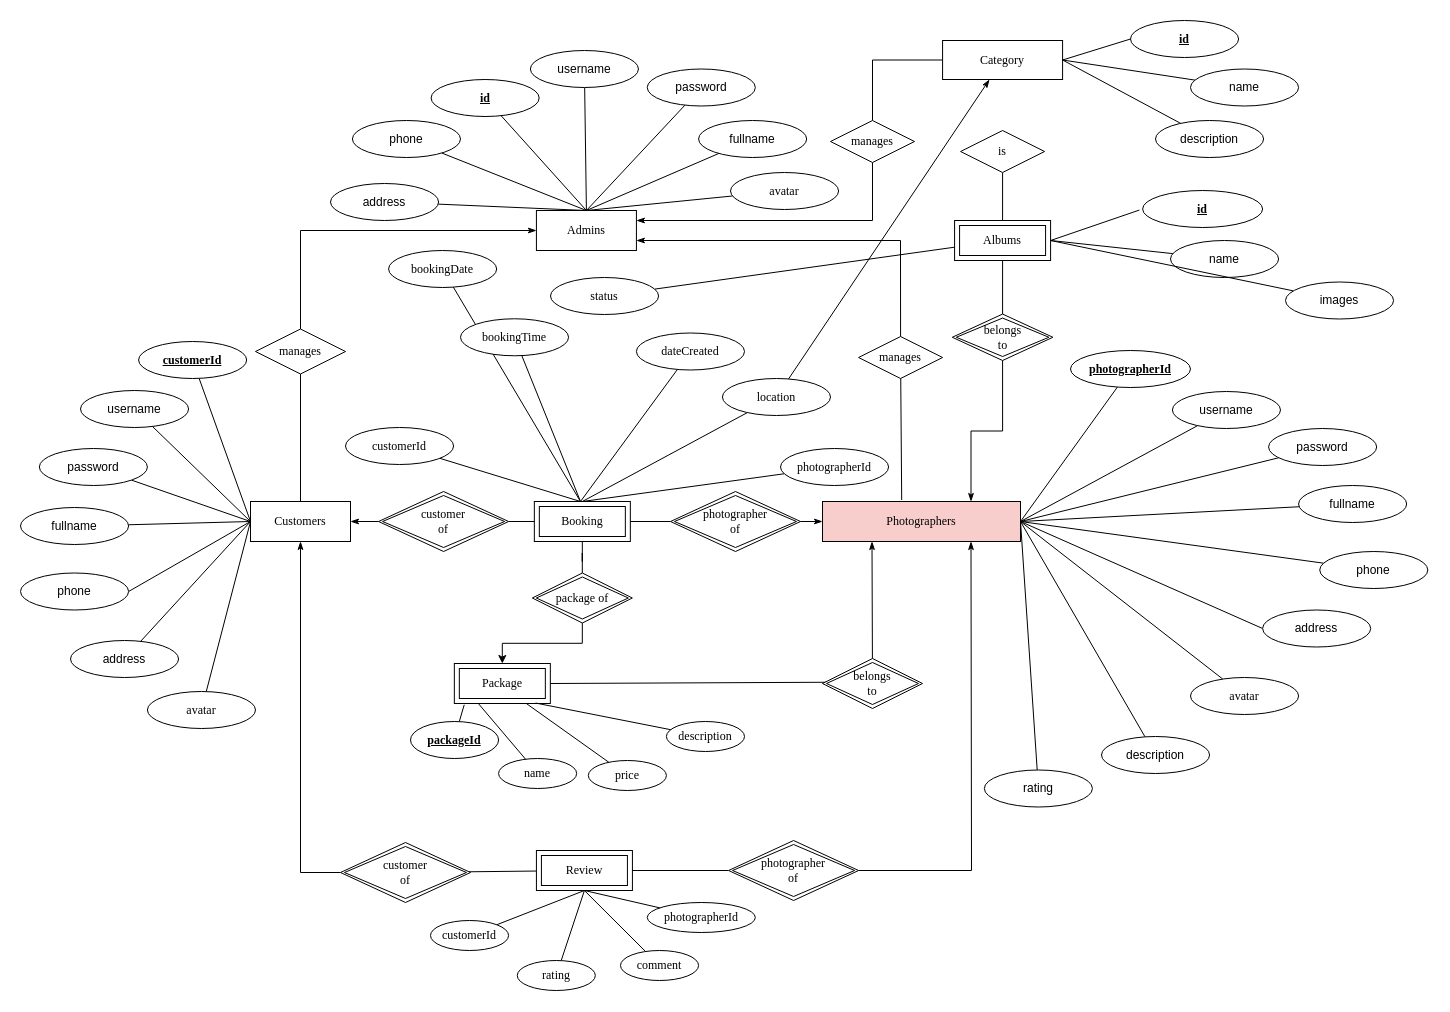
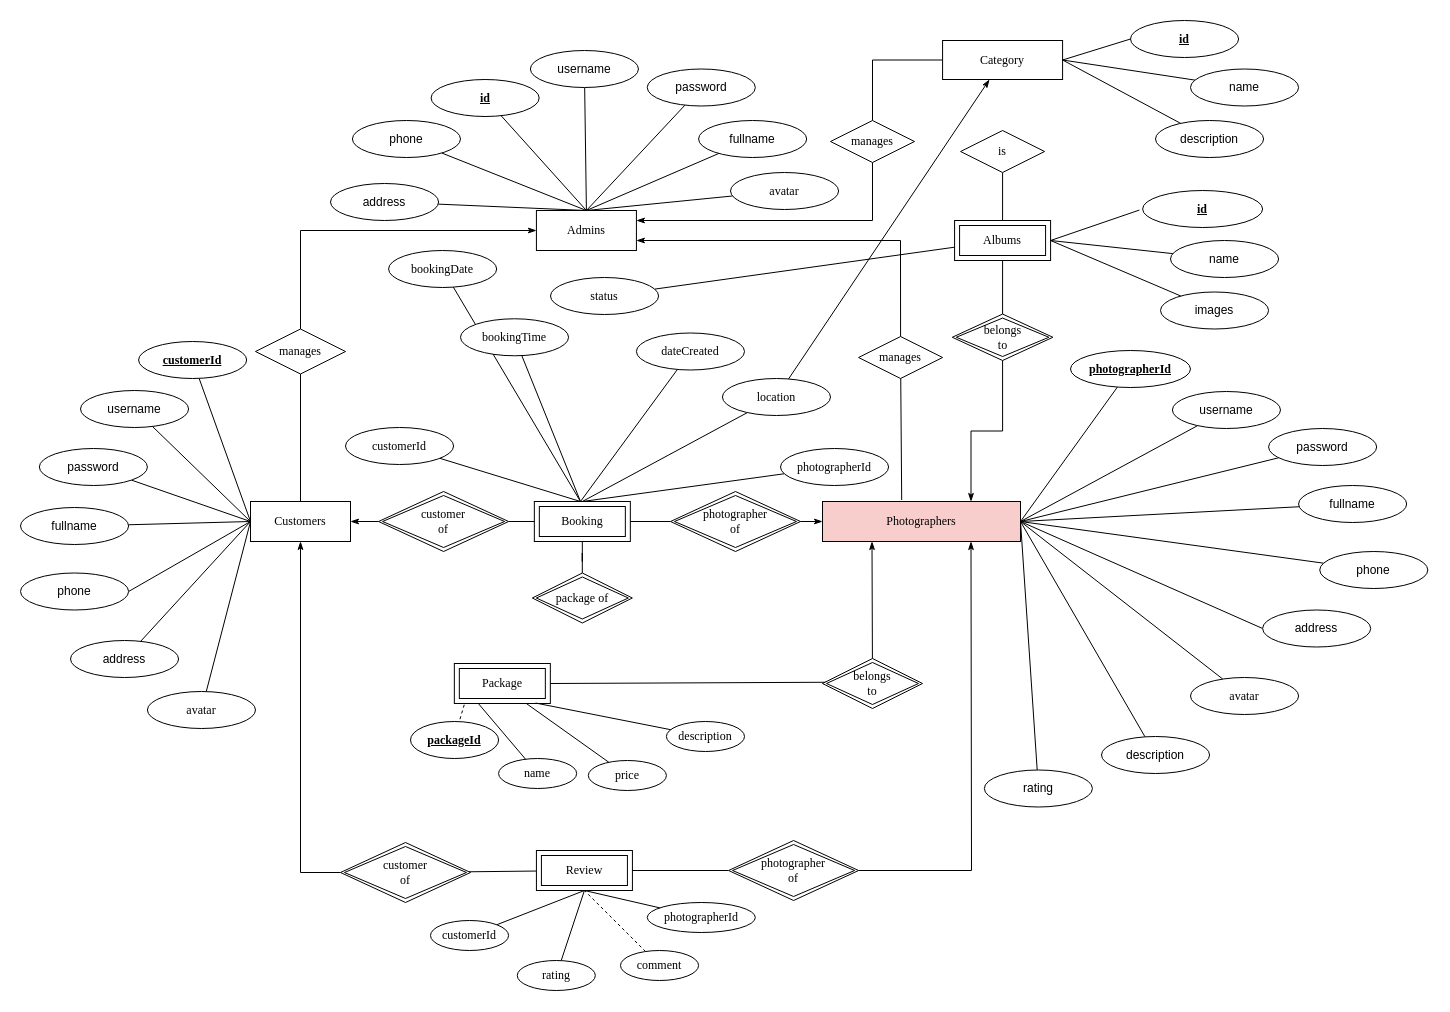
(1340, 301) -> (1215, 311)
(546, 643) -> none
(462, 714) -> (462, 714)
(615, 921) -> (615, 921)
